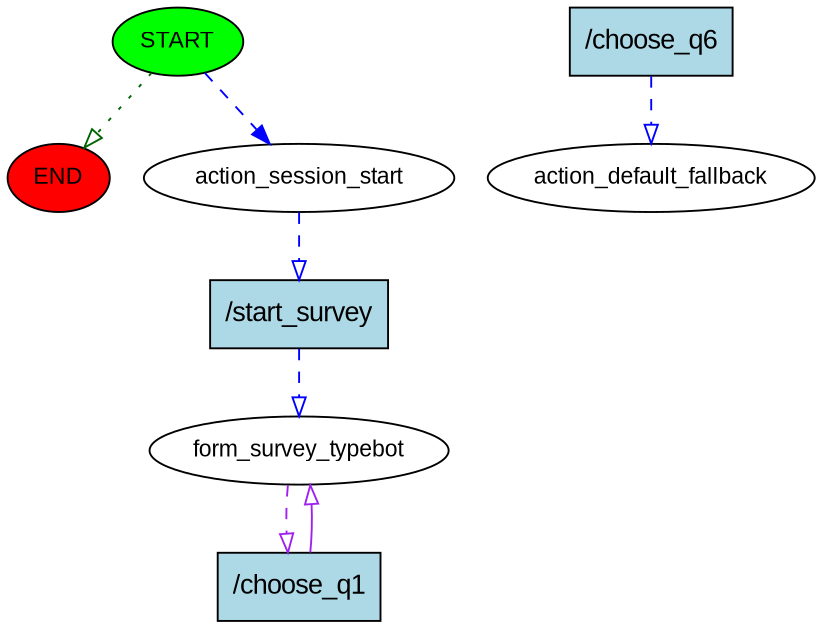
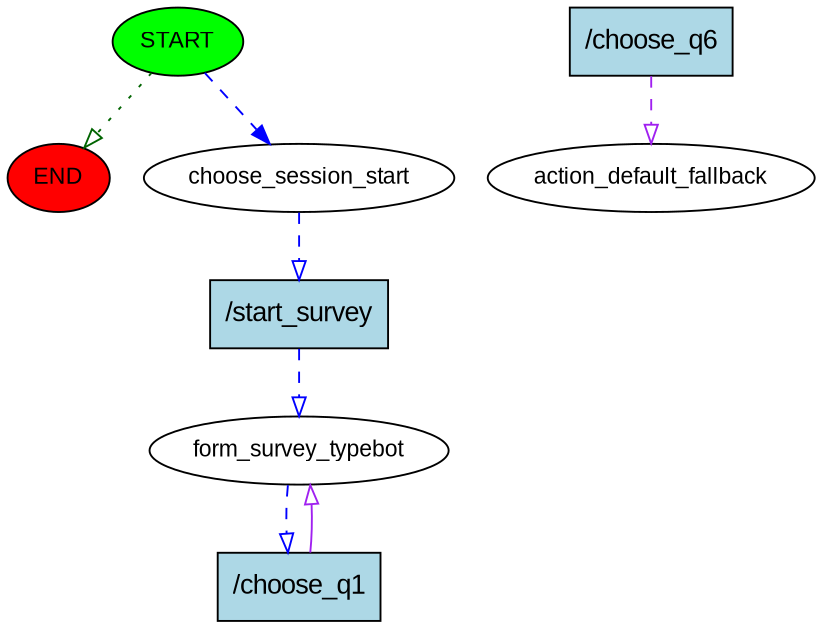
(651, 101) -> (651, 101)
(299, 178) -> (299, 178)
(286, 509) -> (286, 509)
